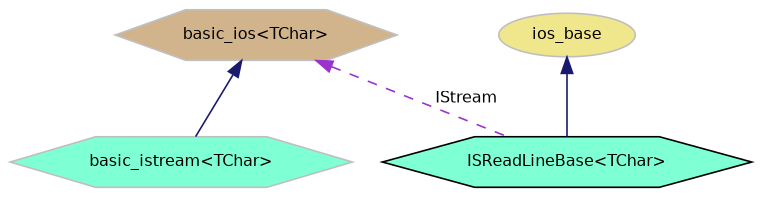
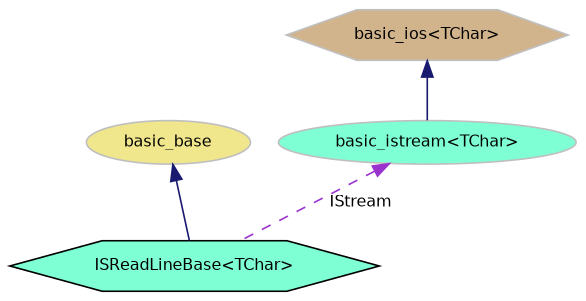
(567, 35) -> (168, 142)
(419, 102) -> (308, 206)
(181, 162) -> (427, 142)
